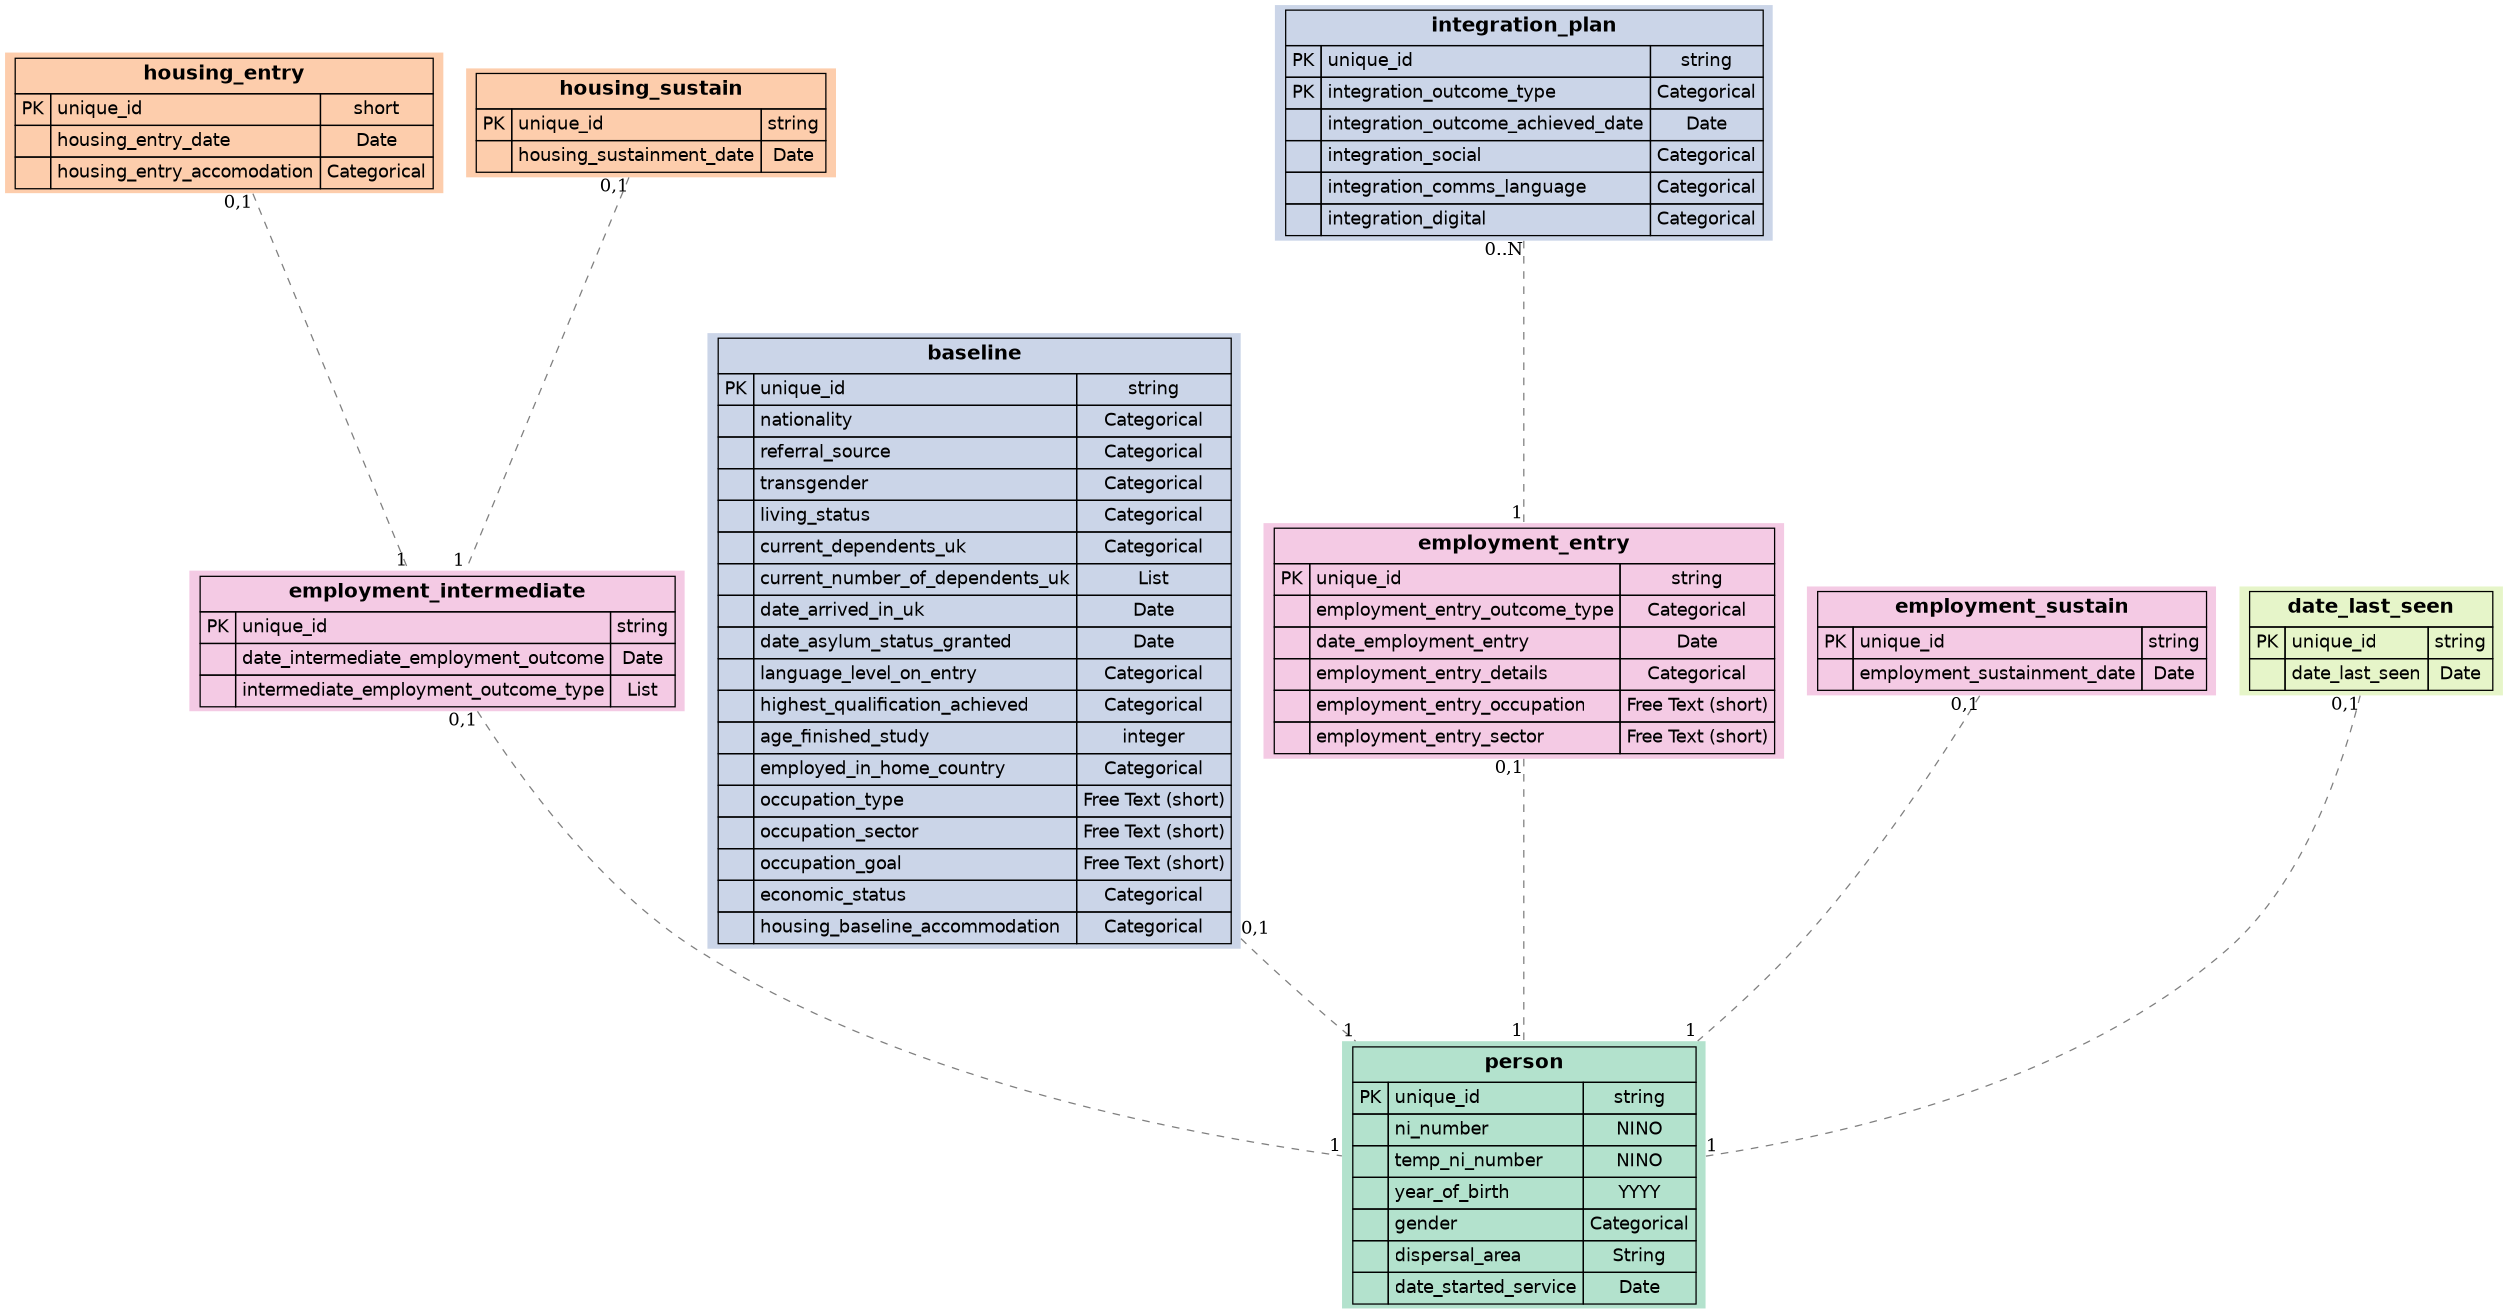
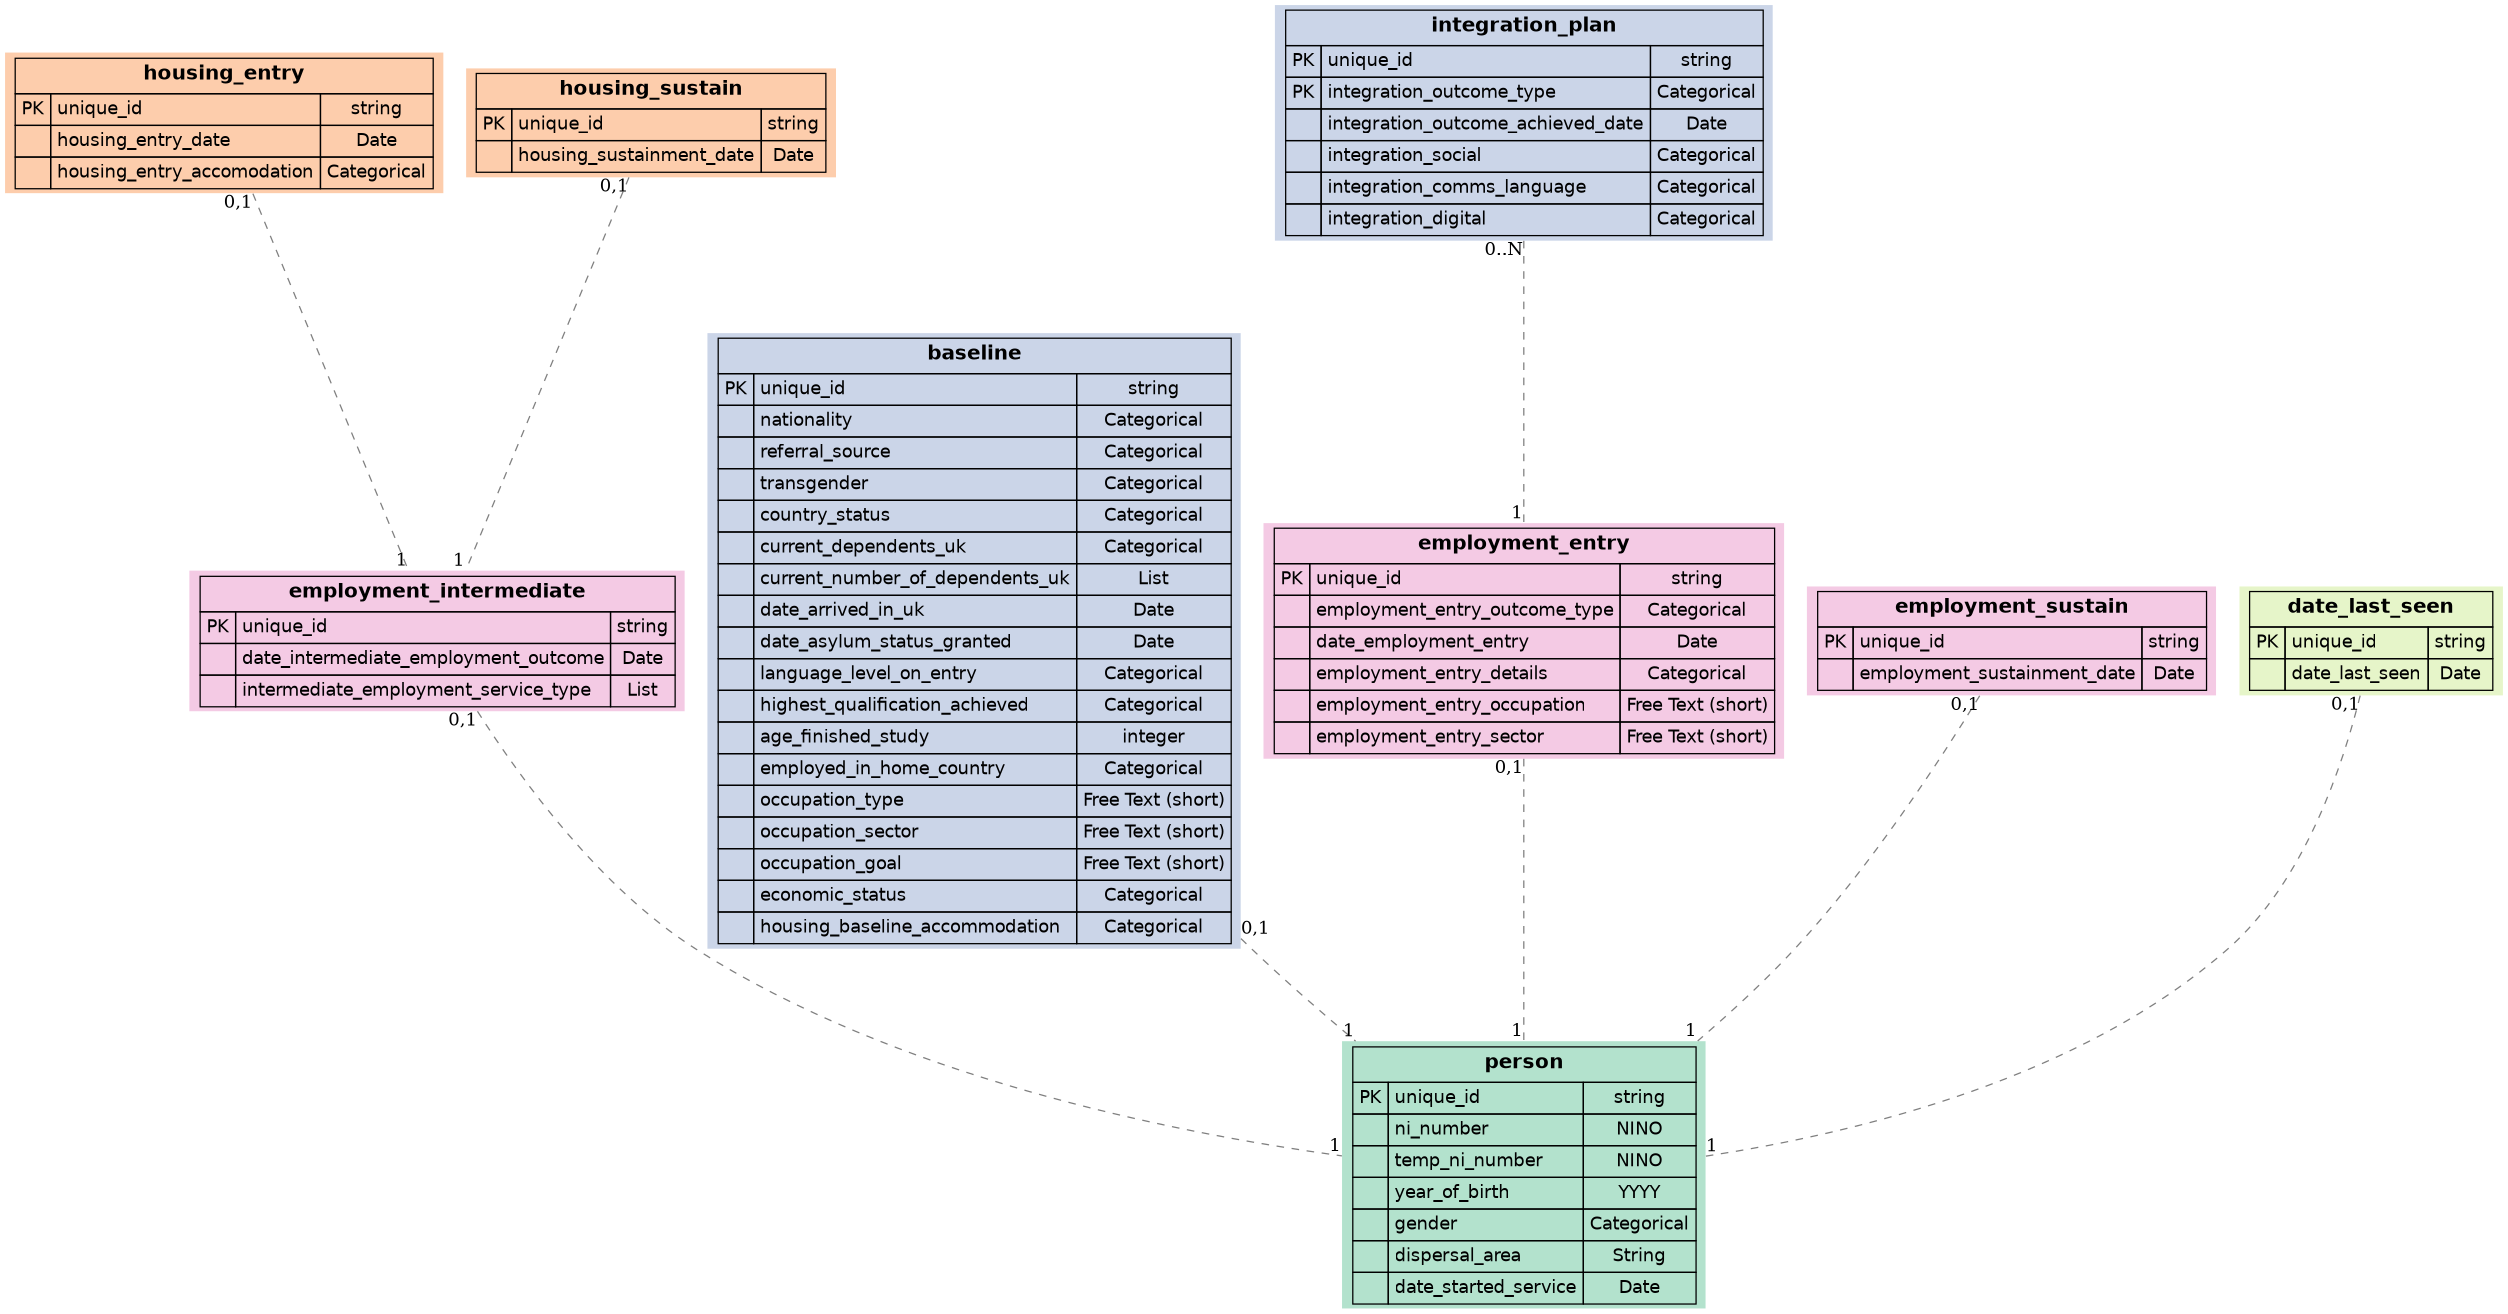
(377, 109) -> (377, 109)
(816, 516) -> (825, 516)
(423, 690) -> (417, 690)
